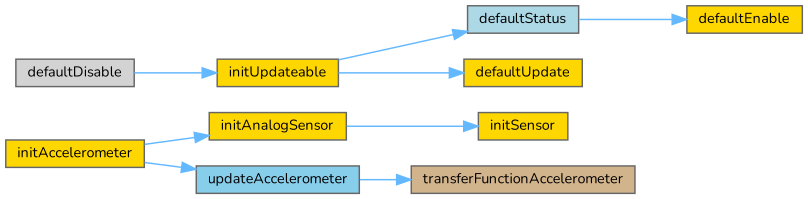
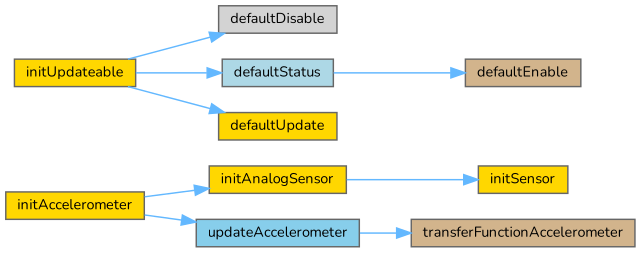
(745, 19) -> (523, 73)
(168, 73) -> (169, 48)
